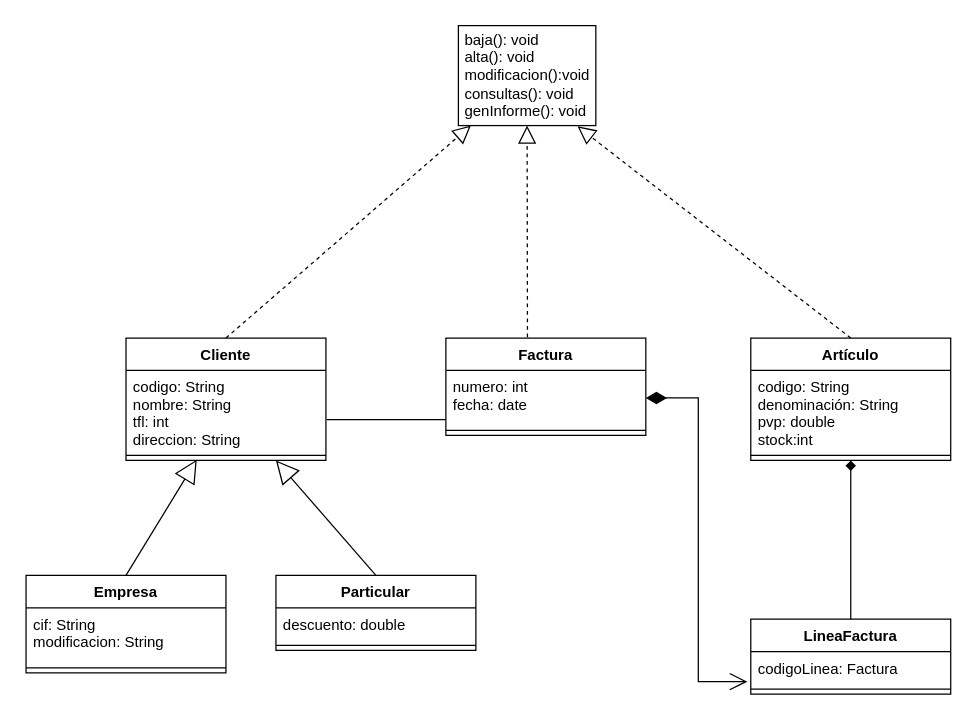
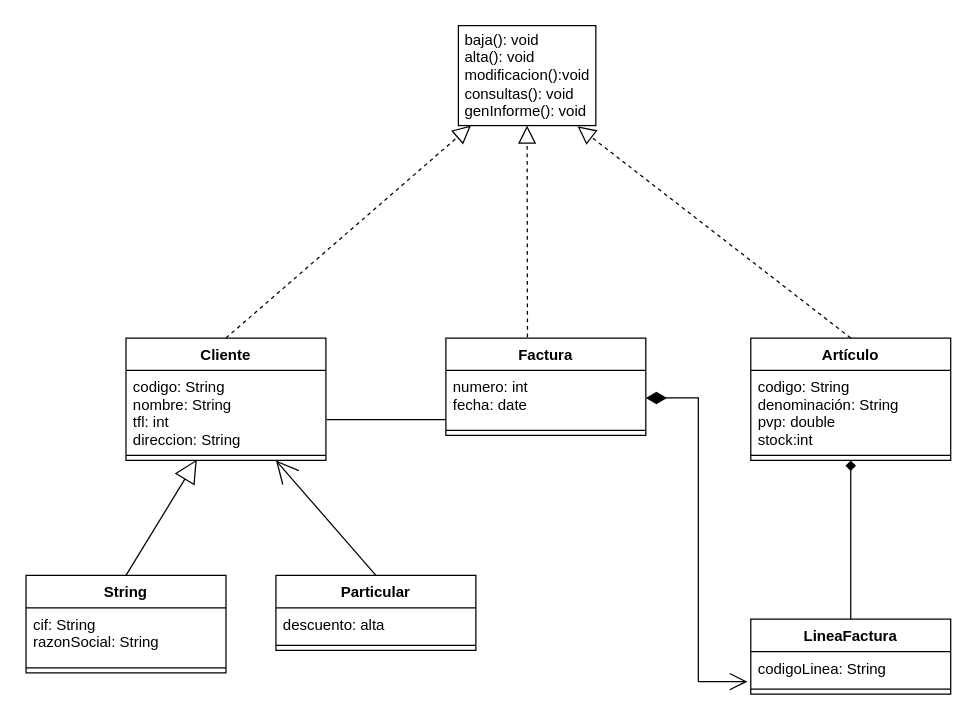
(292, 479) -> (285, 471)
(125, 593) -> (125, 593)
(71, 625) -> (71, 625)
(348, 625) -> (340, 625)
(834, 669) -> (828, 669)
